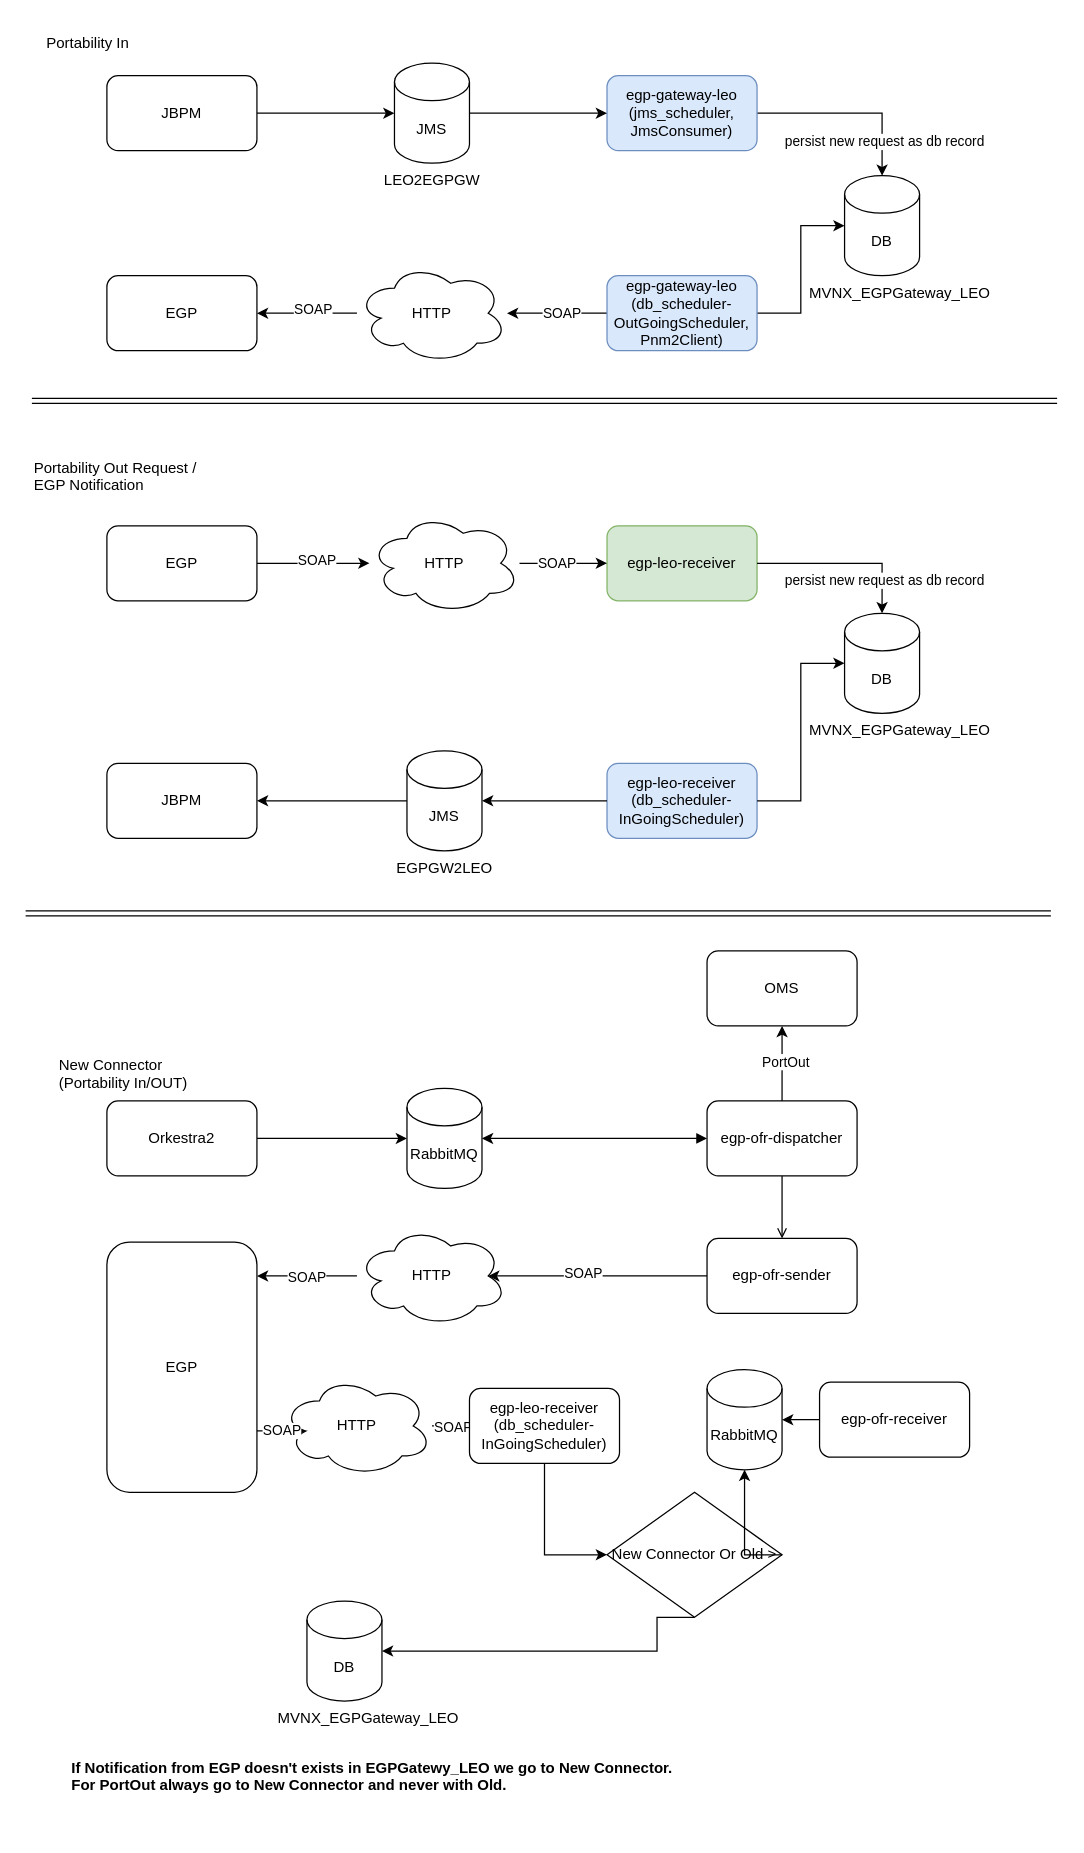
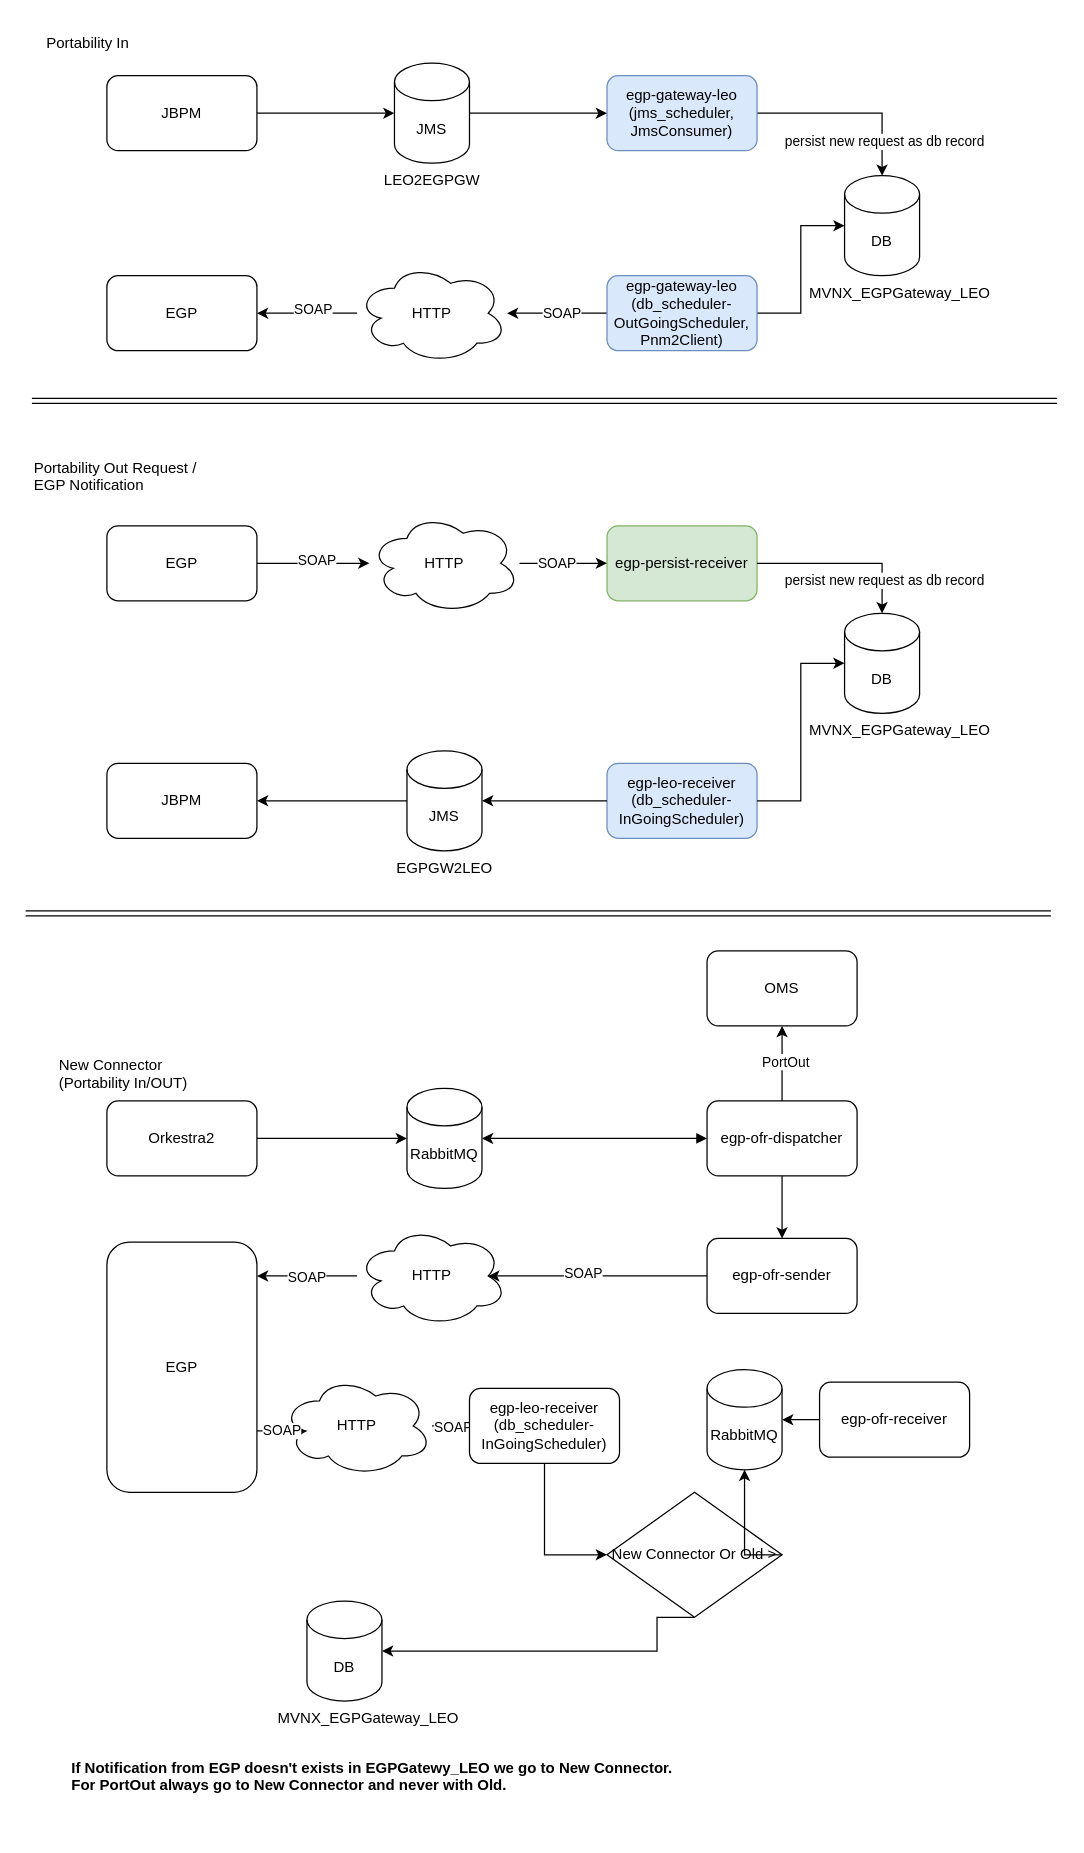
(682, 563) -> (682, 563)
(782, 1230) -> (782, 1228)
